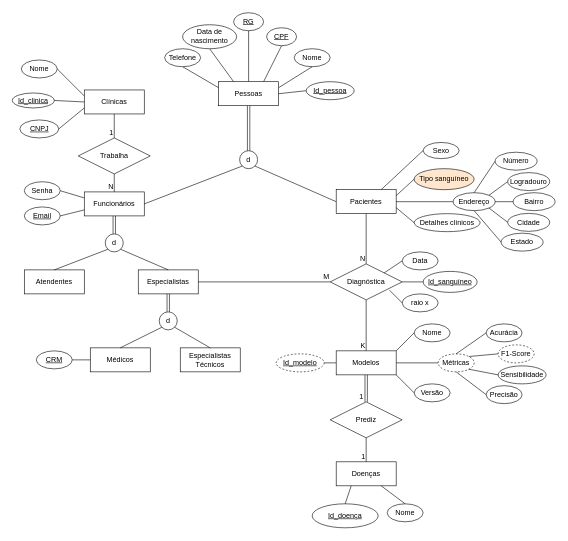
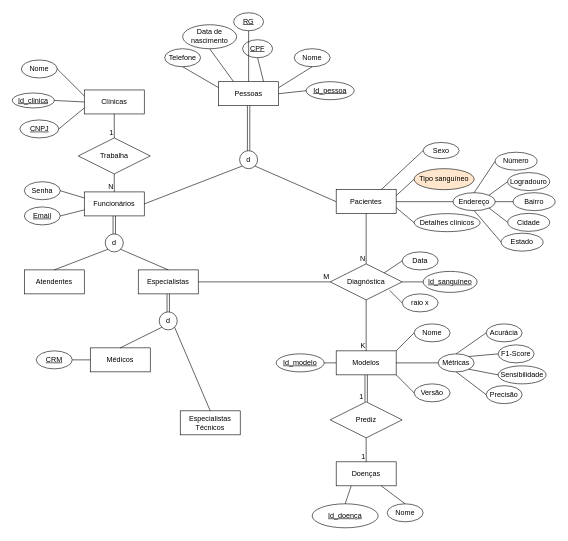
(282, 36) -> (258, 48)
(516, 354) -> (516, 354)
(210, 360) -> (210, 423)
(300, 363) -> (300, 363)
(456, 363) -> (456, 363)
